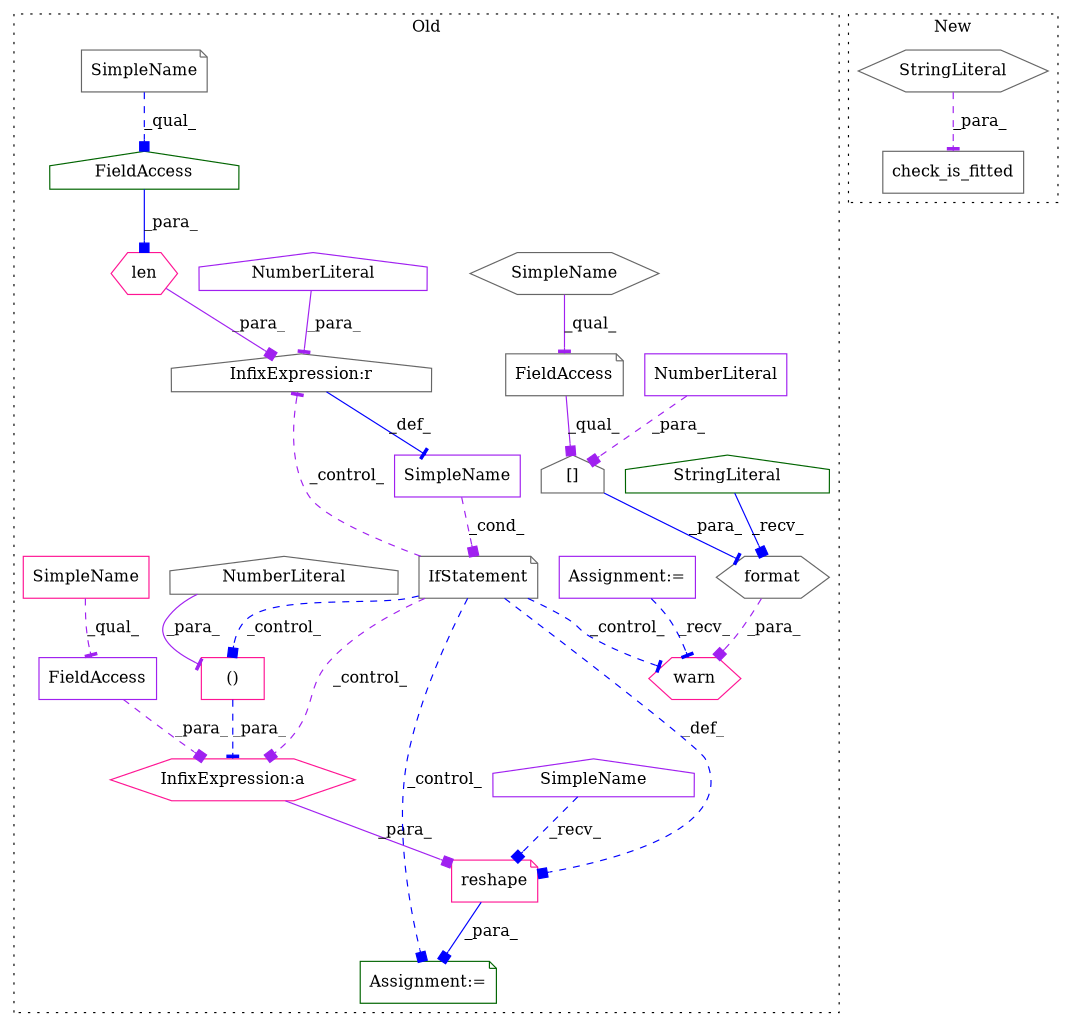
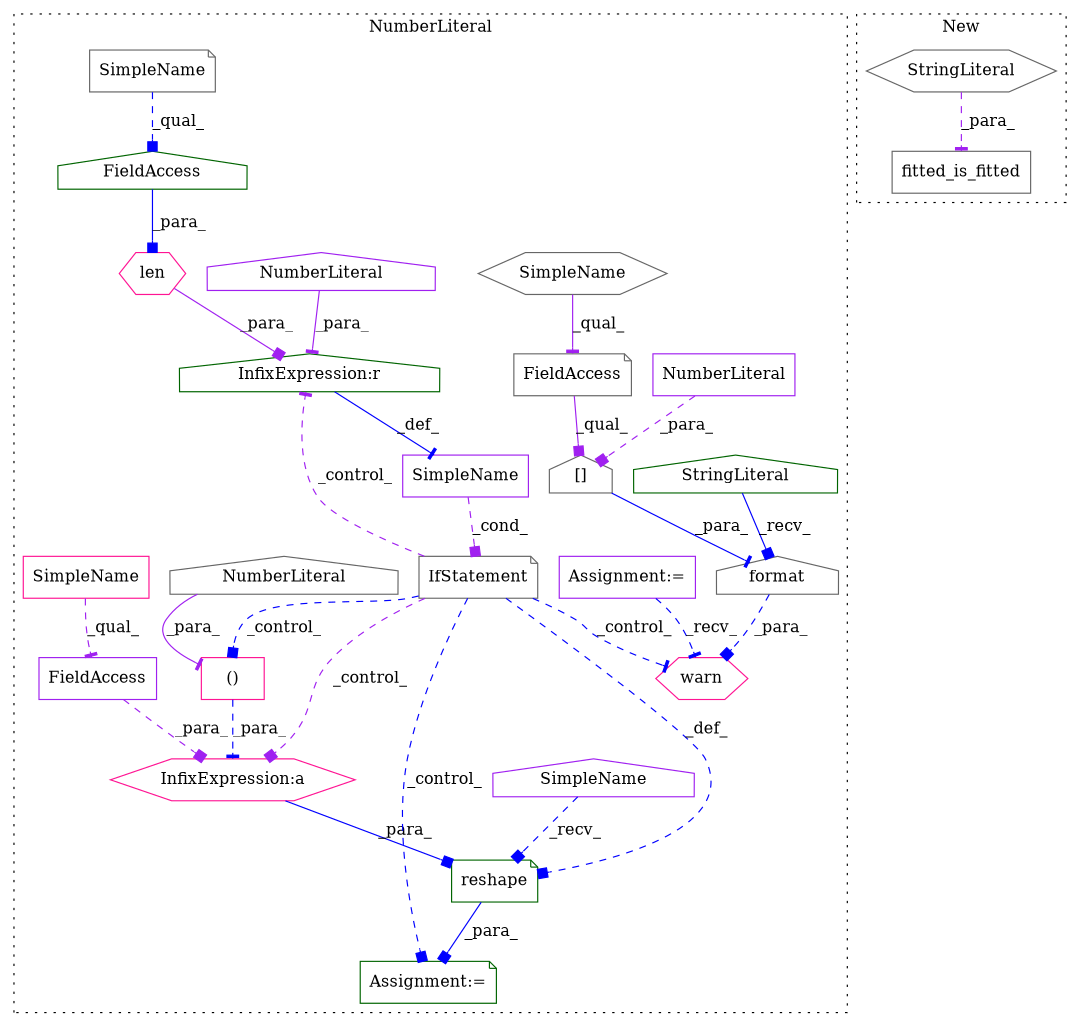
(427, 27) -> (431, 27)
(953, 172) -> (961, 172)
(301, 375) -> (310, 375)
(773, 577) -> (777, 577)
(744, 625) -> (752, 623)
(363, 830) -> (363, 830)
(495, 881) -> (495, 881)
